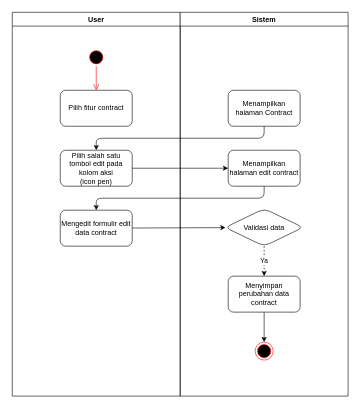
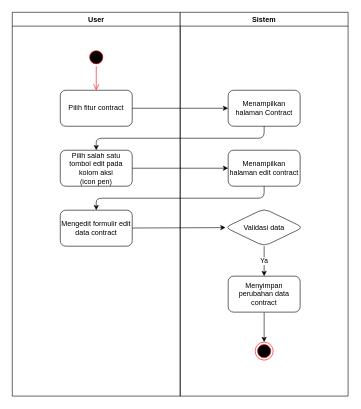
none -> (222, 108)
(264, 258) -> (264, 258)
